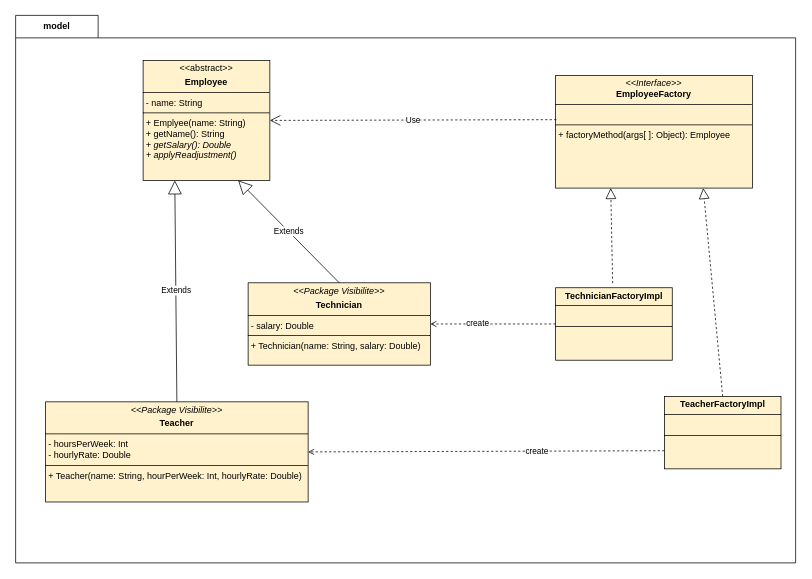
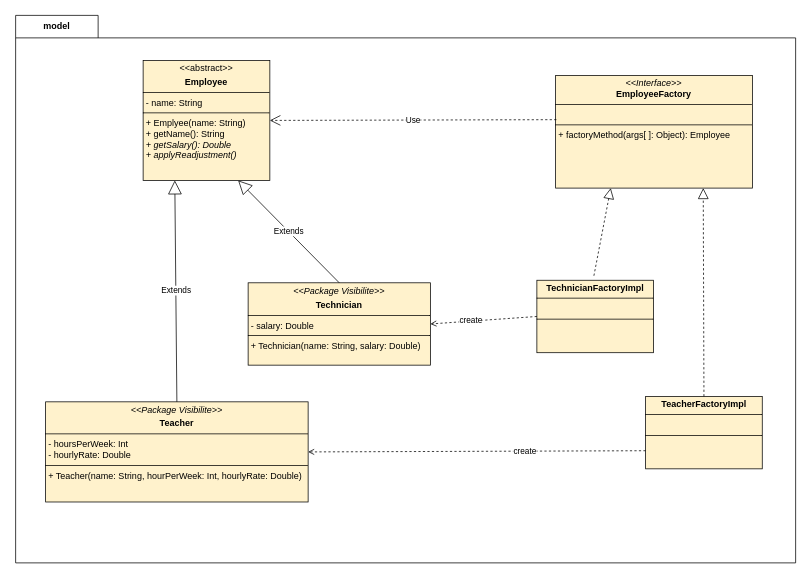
(614, 324) -> (595, 316)
(722, 433) -> (704, 433)
